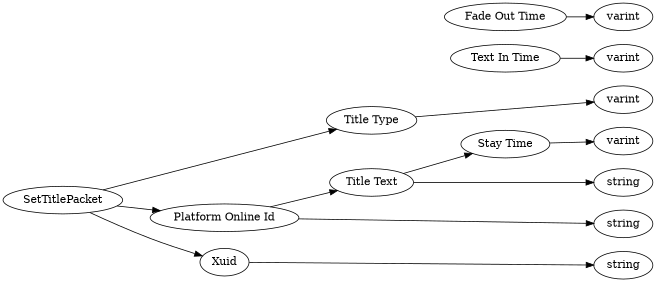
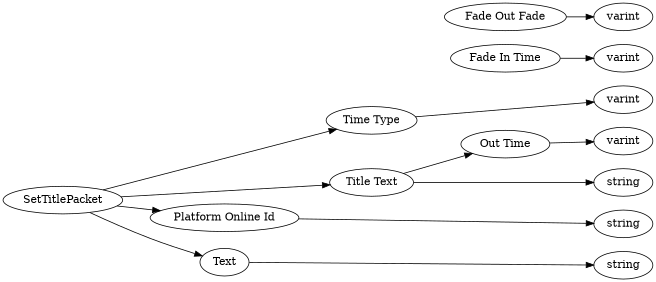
(505, 17) -> (505, 17)
(505, 58) -> (505, 58)
(372, 120) -> (372, 120)
(505, 144) -> (505, 144)
(300, 200) -> (222, 191)
(225, 262) -> (225, 262)
